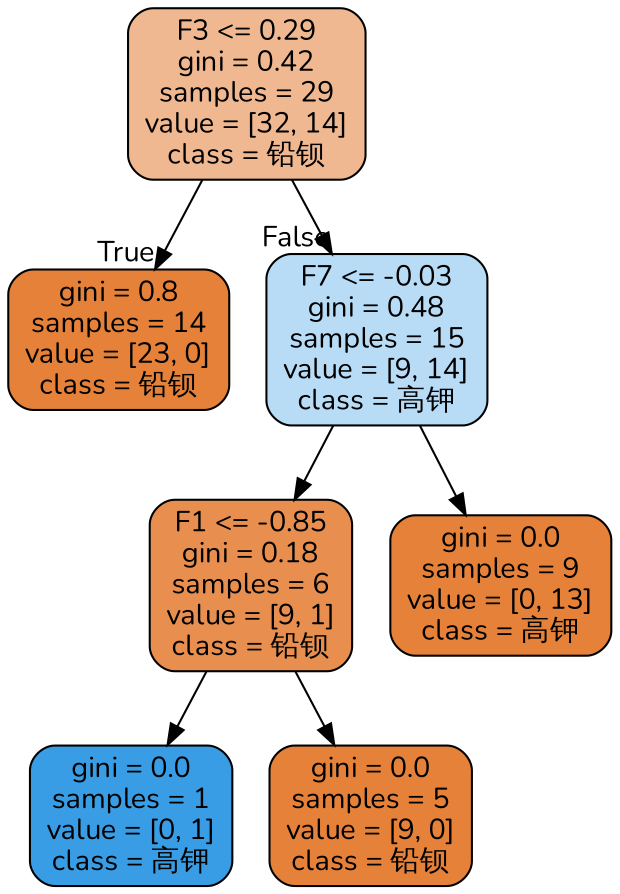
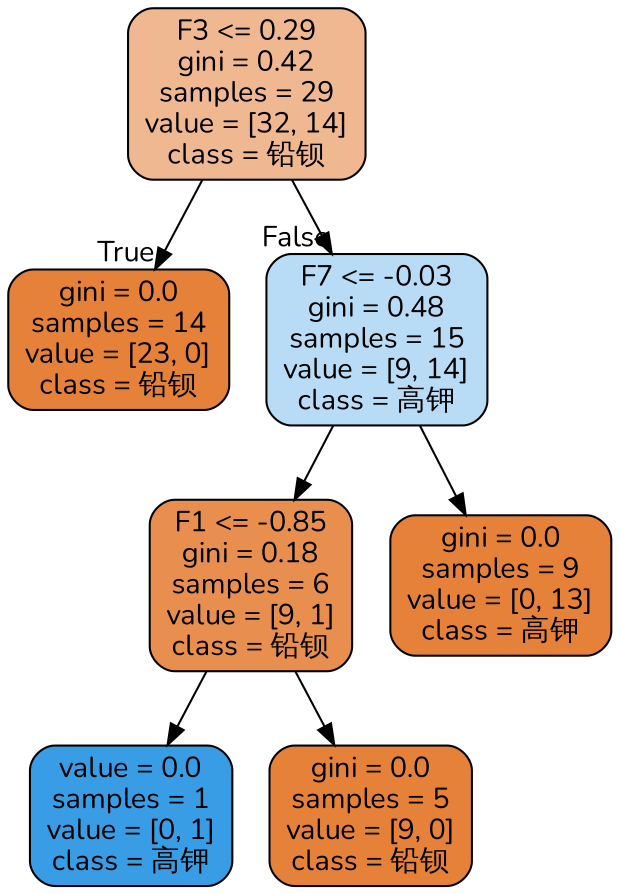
(119, 340) -> (119, 340)
(131, 816) -> (131, 816)
